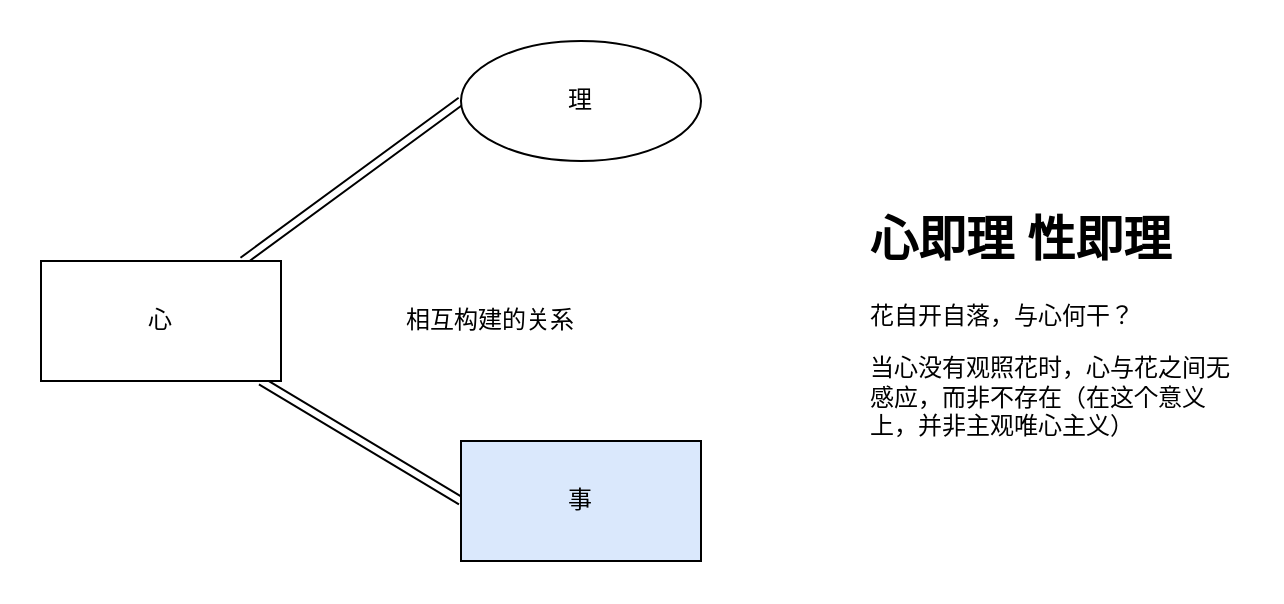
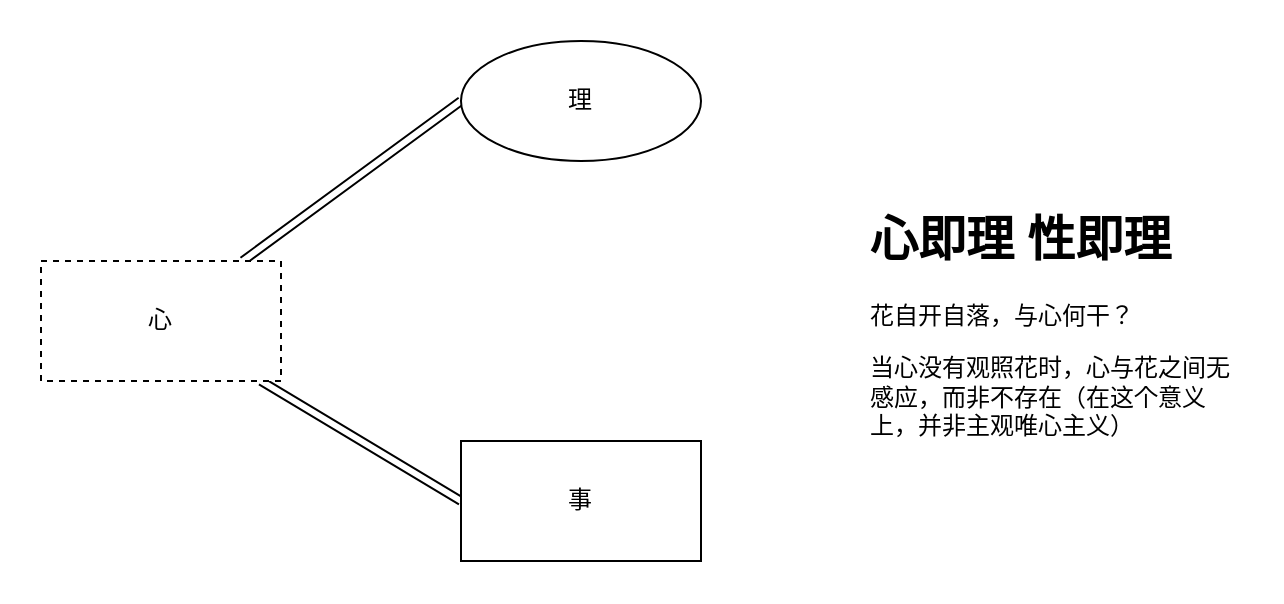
(161, 321) -> (161, 321)
(491, 321) -> none
(581, 501) -> (581, 501)
